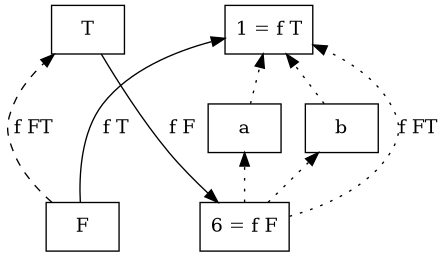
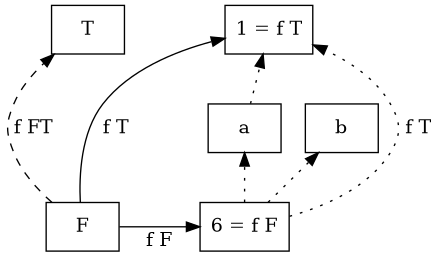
(309, 84) -> none
(150, 128) -> (153, 227)
(418, 128) -> (418, 128)
